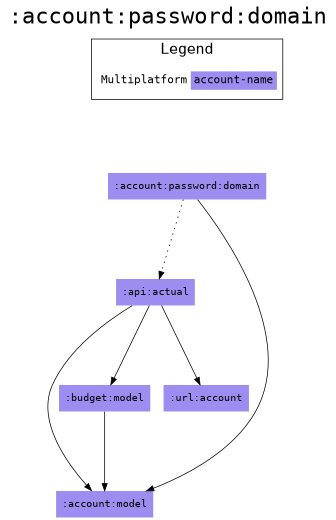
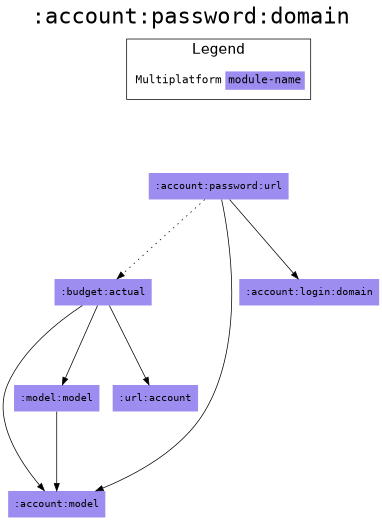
(234, 80) -> (265, 80)
(187, 186) -> (219, 186)
(155, 292) -> (103, 292)
none -> (309, 292)
(105, 398) -> (57, 398)
